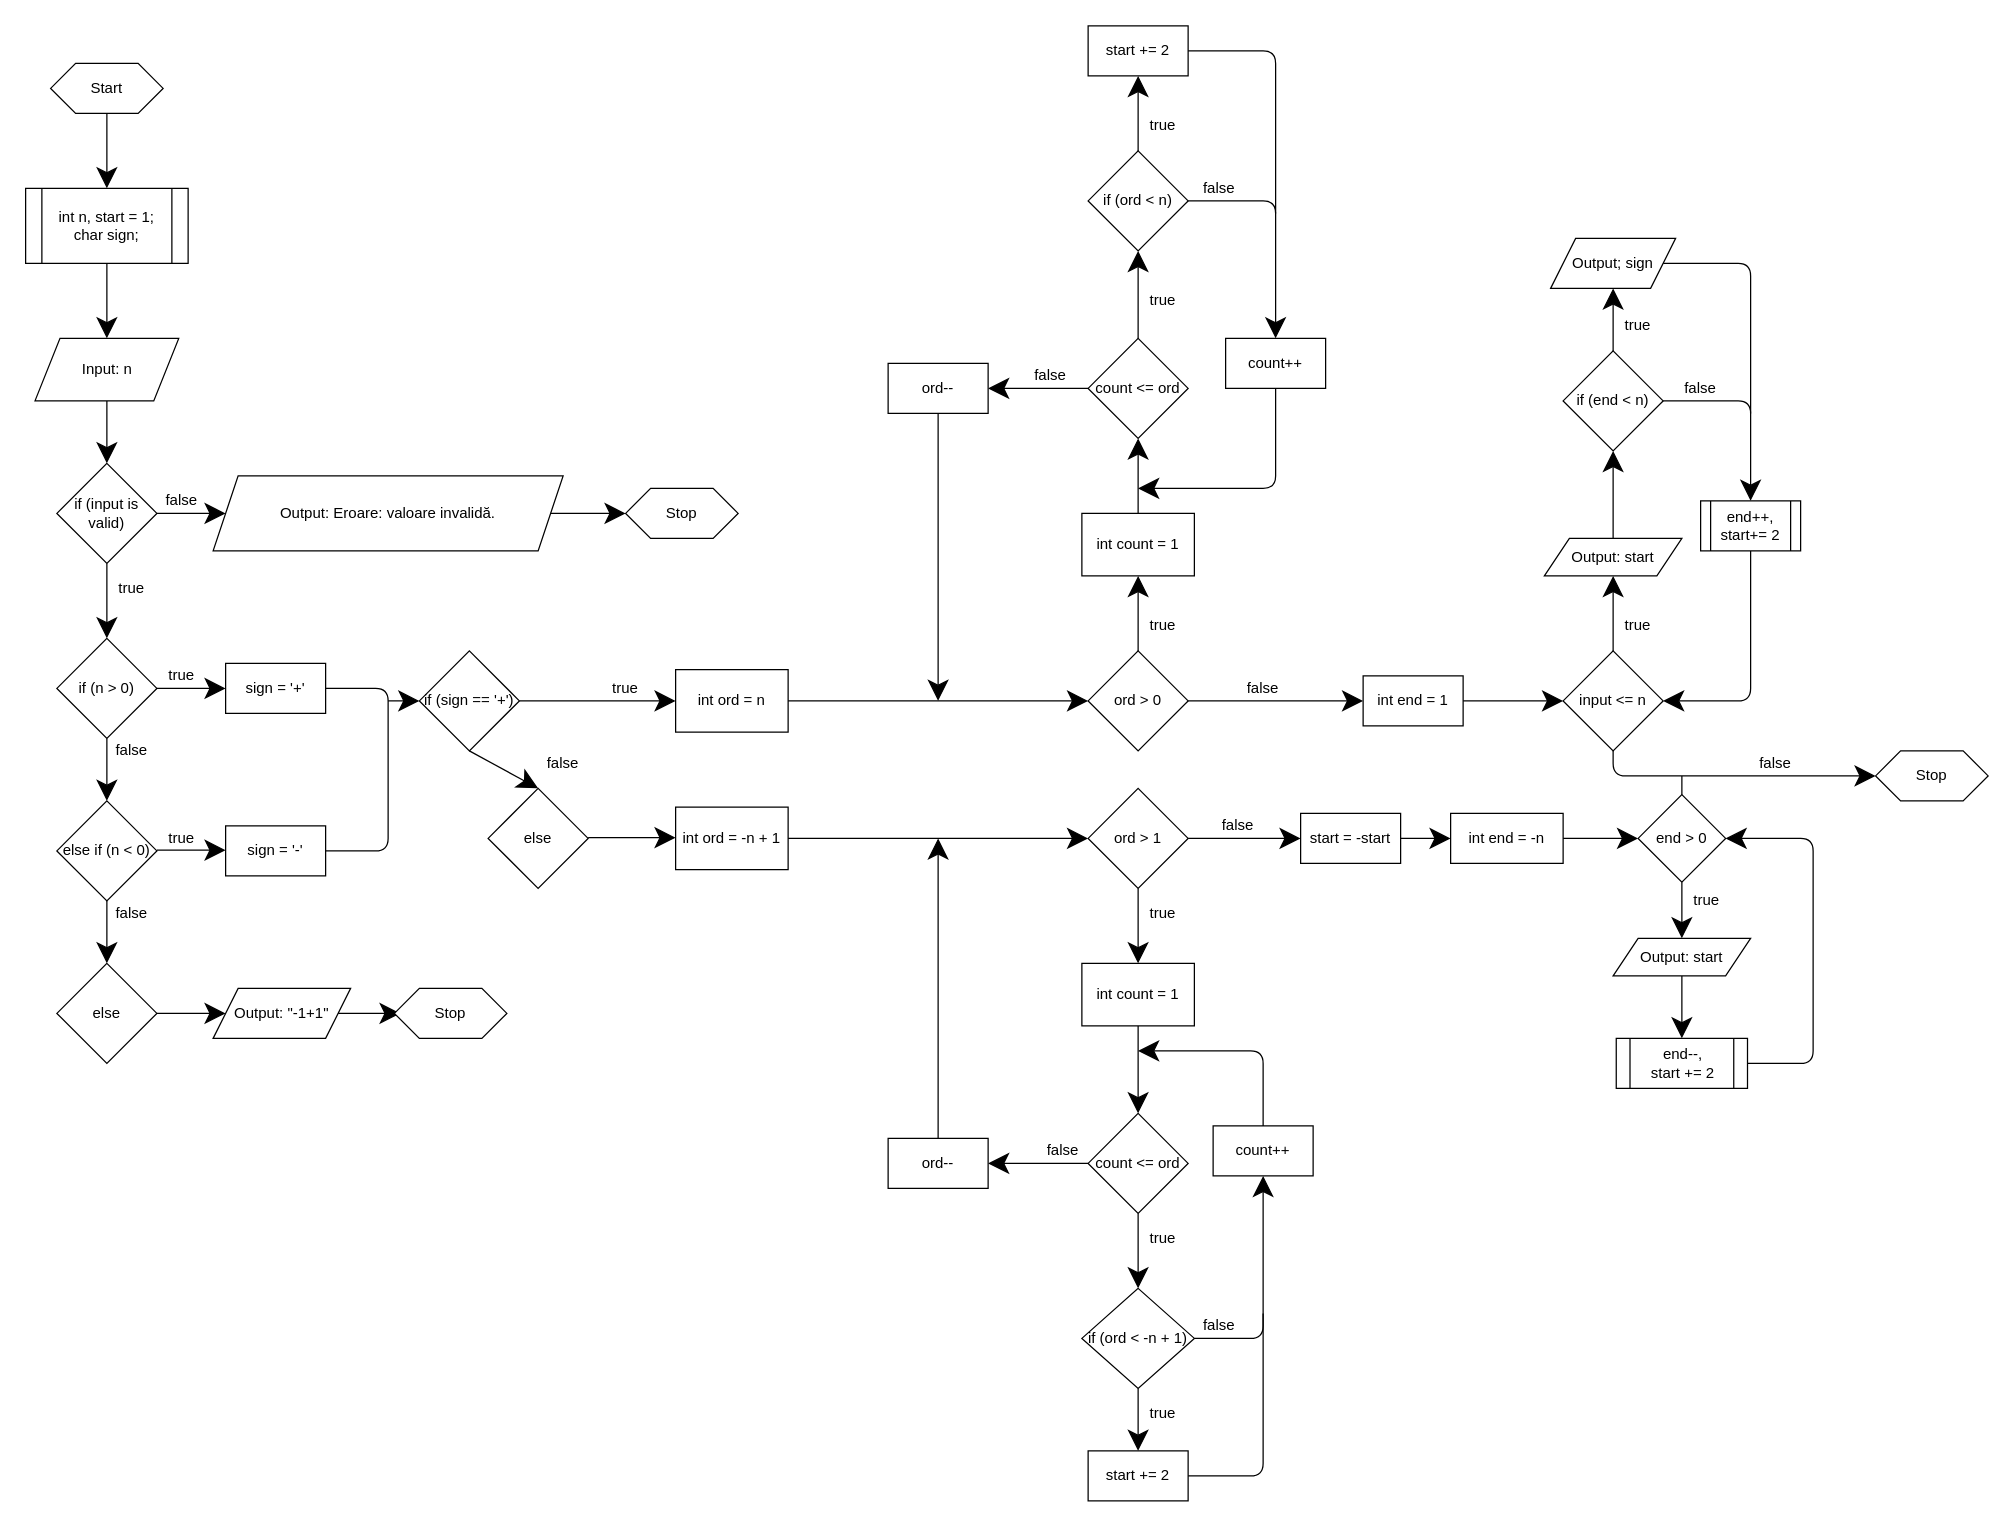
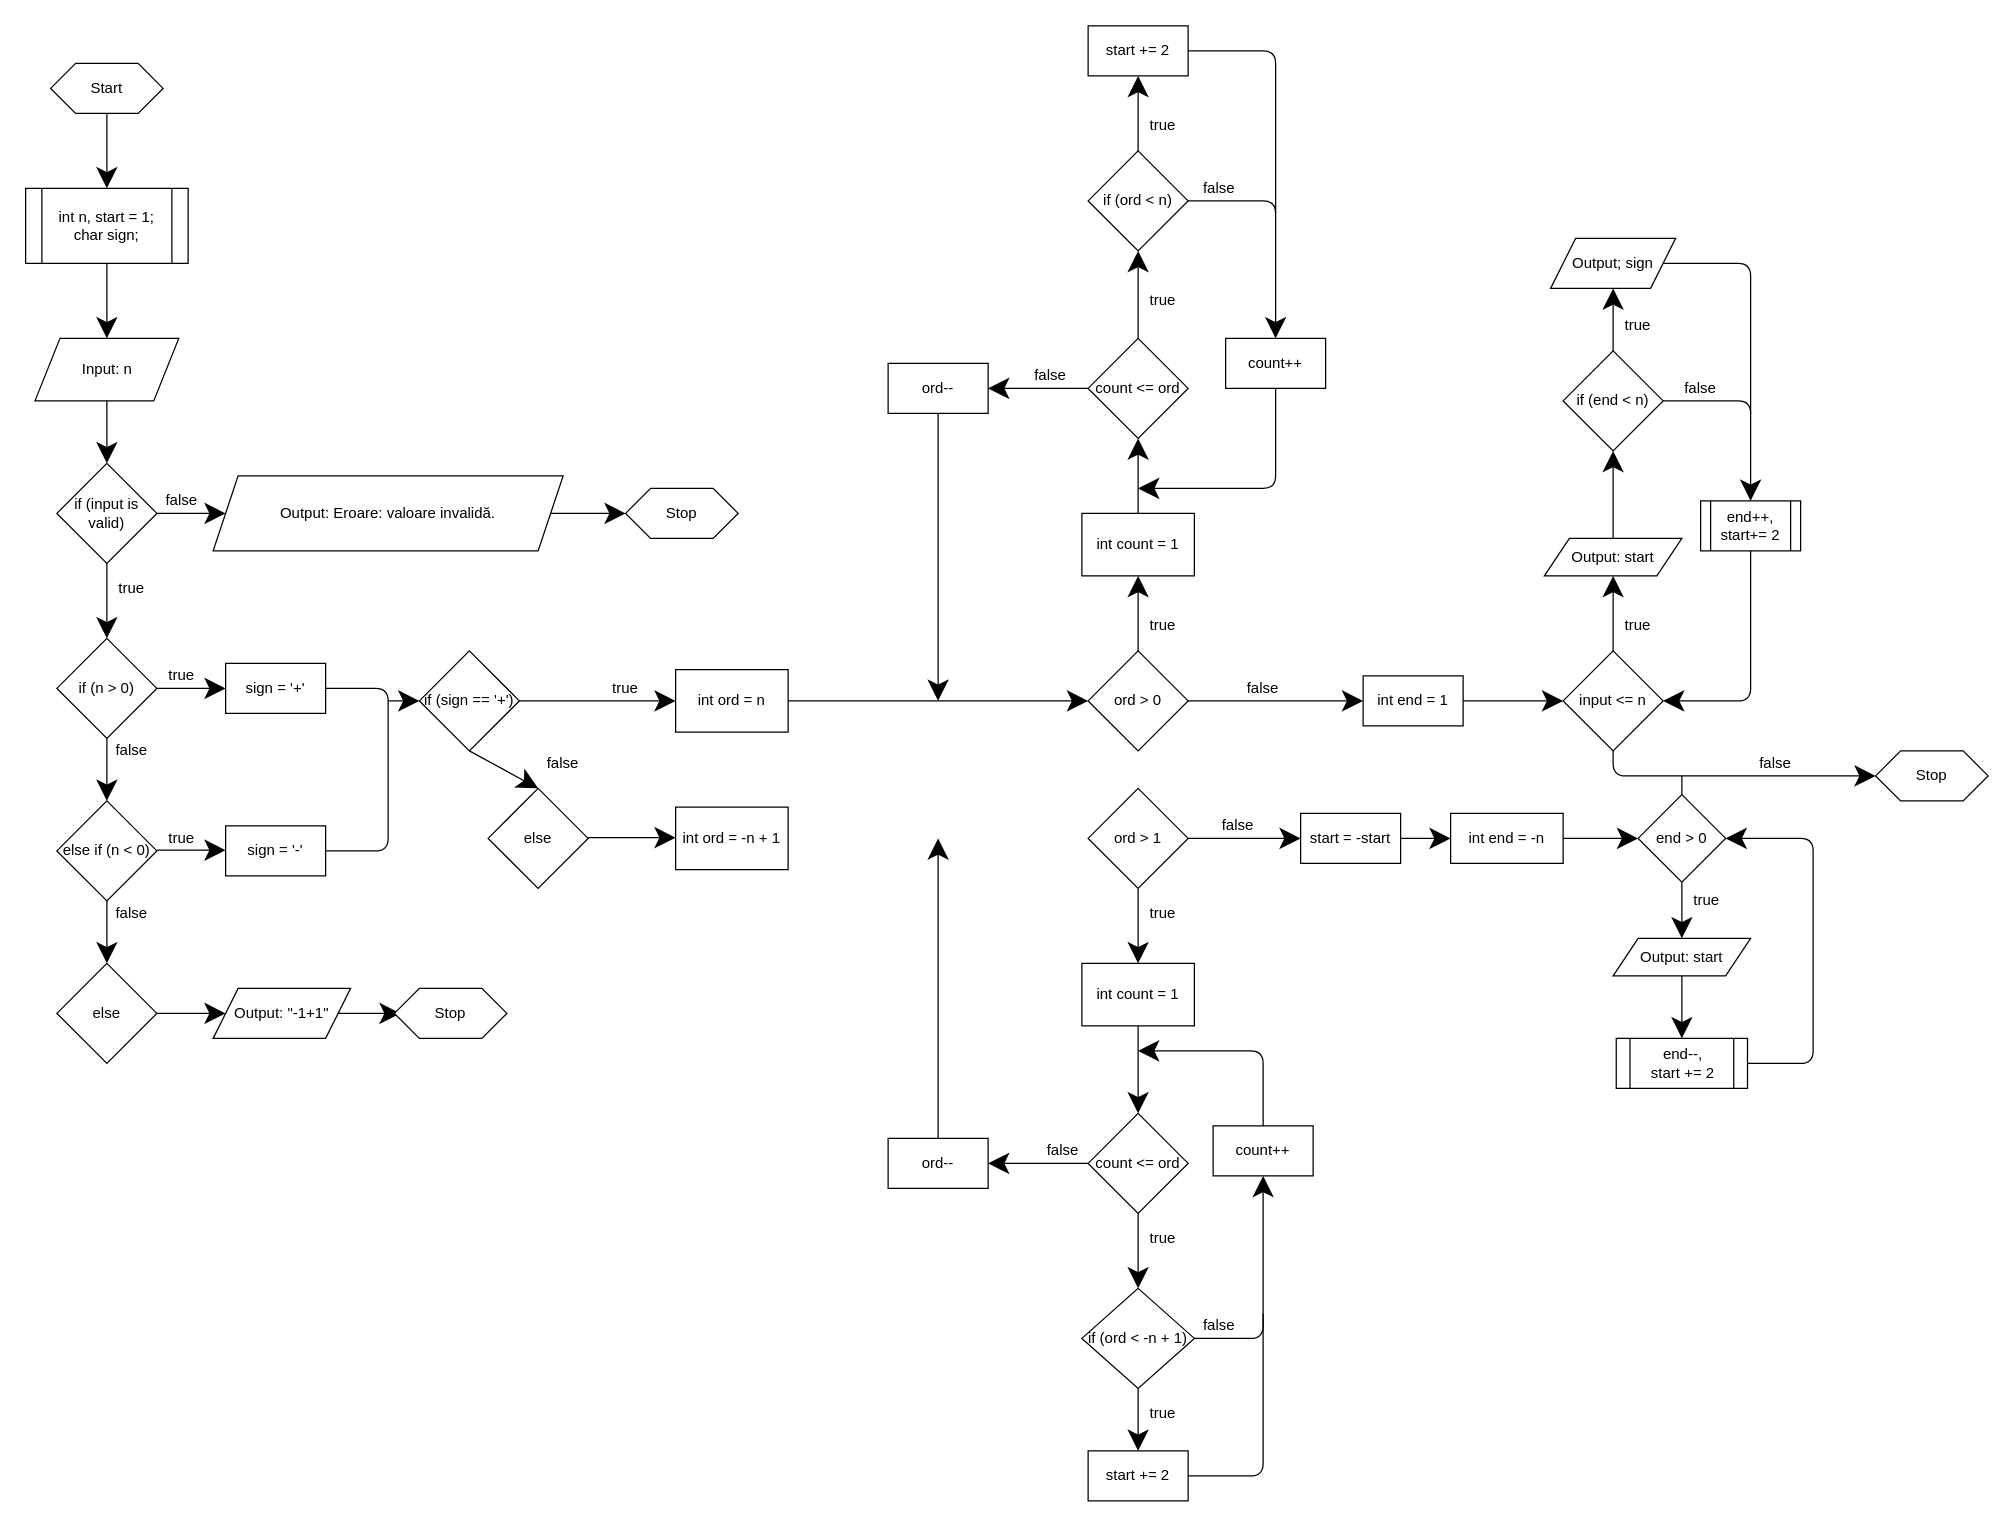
(930, 838) -> none
